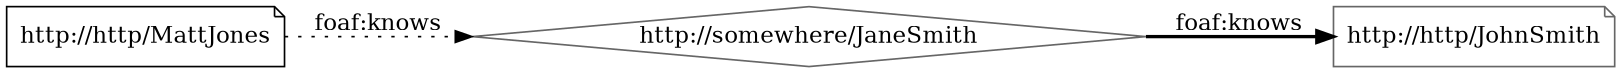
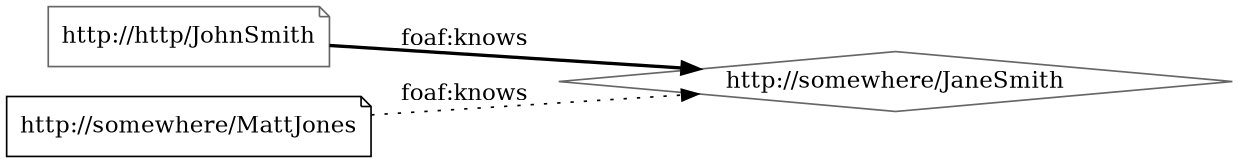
(146, 37) -> (189, 126)
(1231, 37) -> (506, 57)
